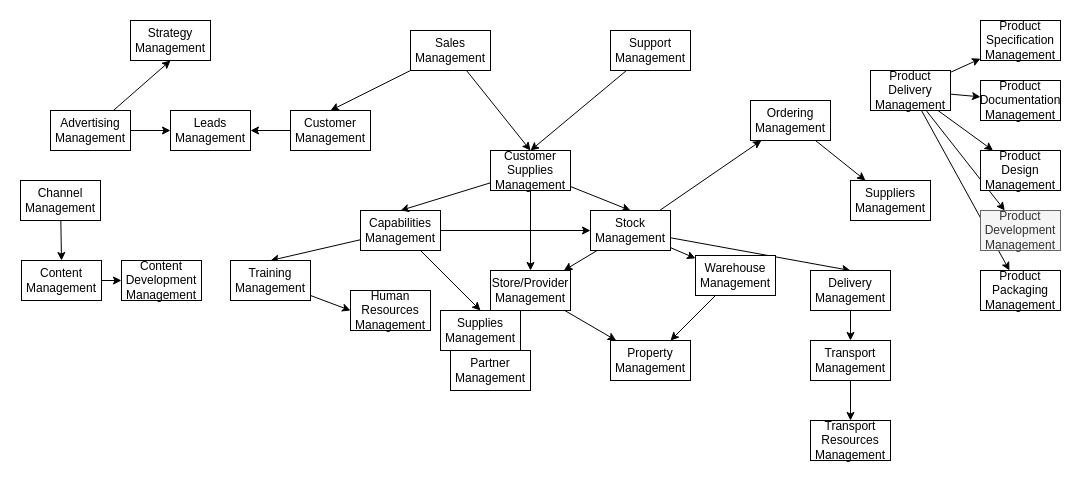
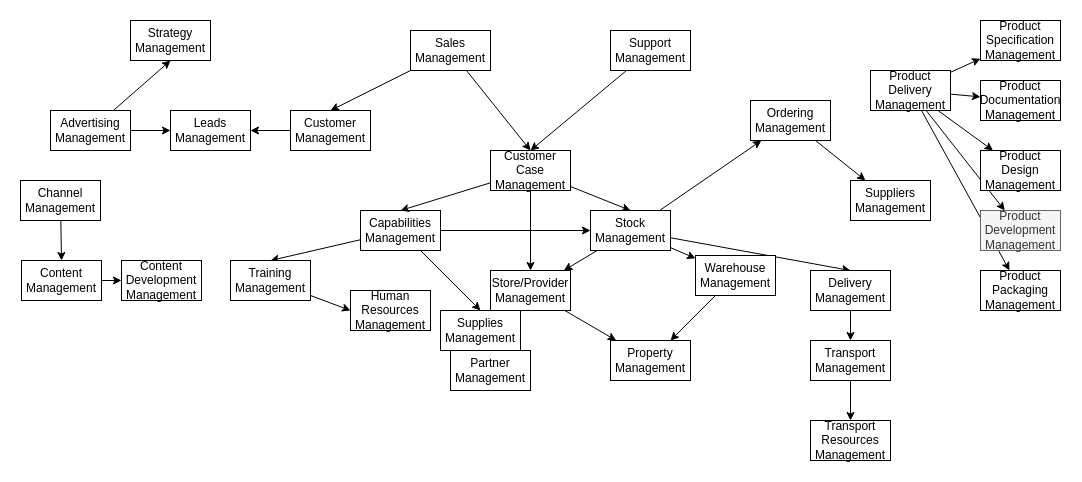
(531, 171) -> (531, 171)
